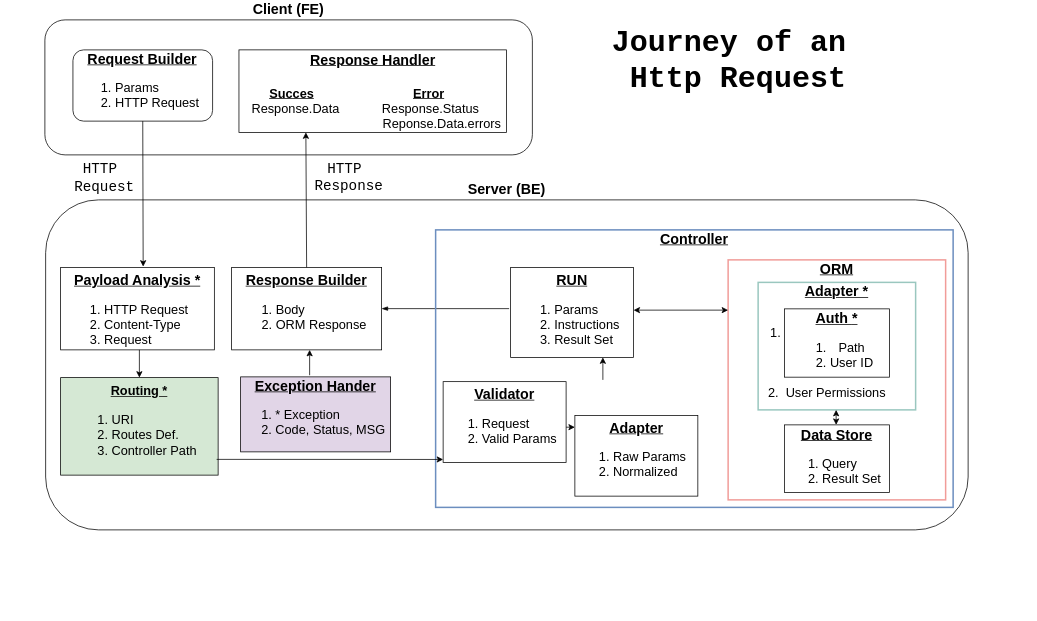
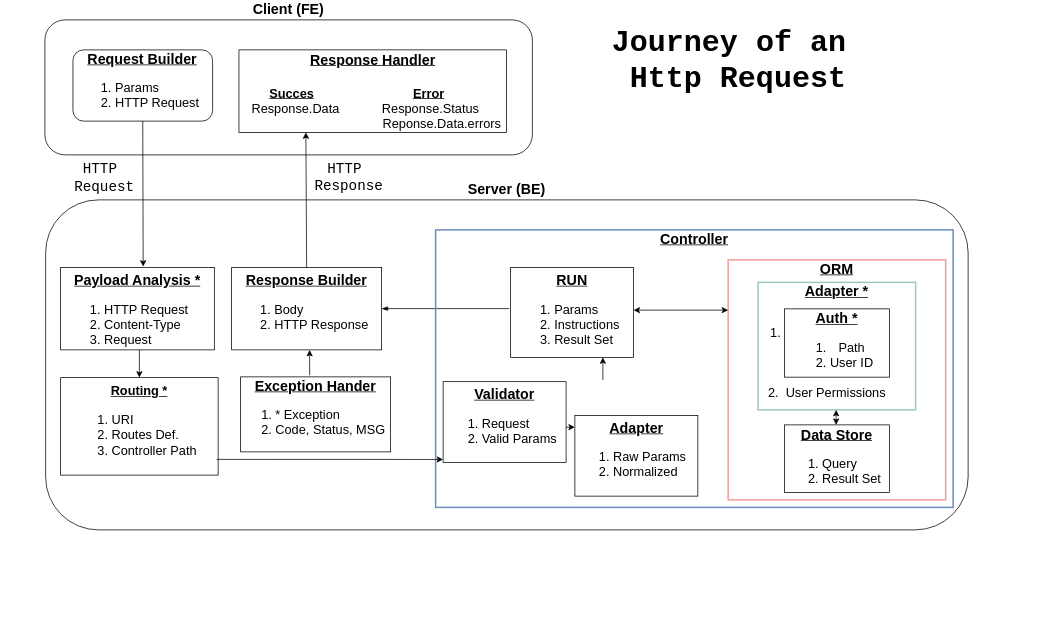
(306, 289) -> (306, 289)
(315, 414) -> (315, 414)
(139, 426) -> (139, 426)
